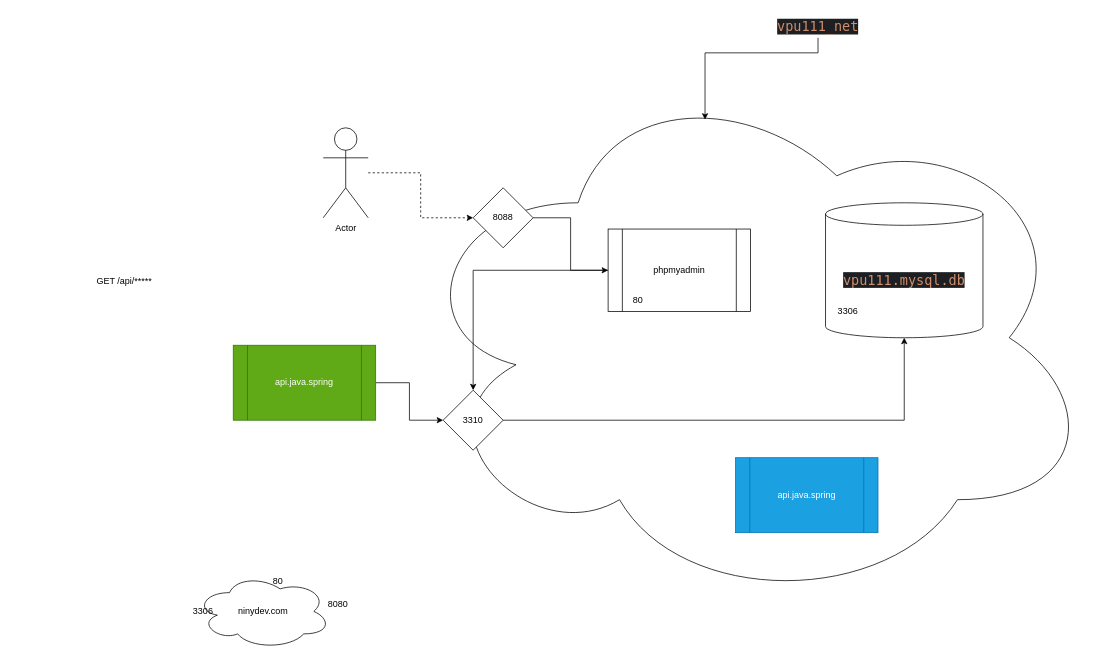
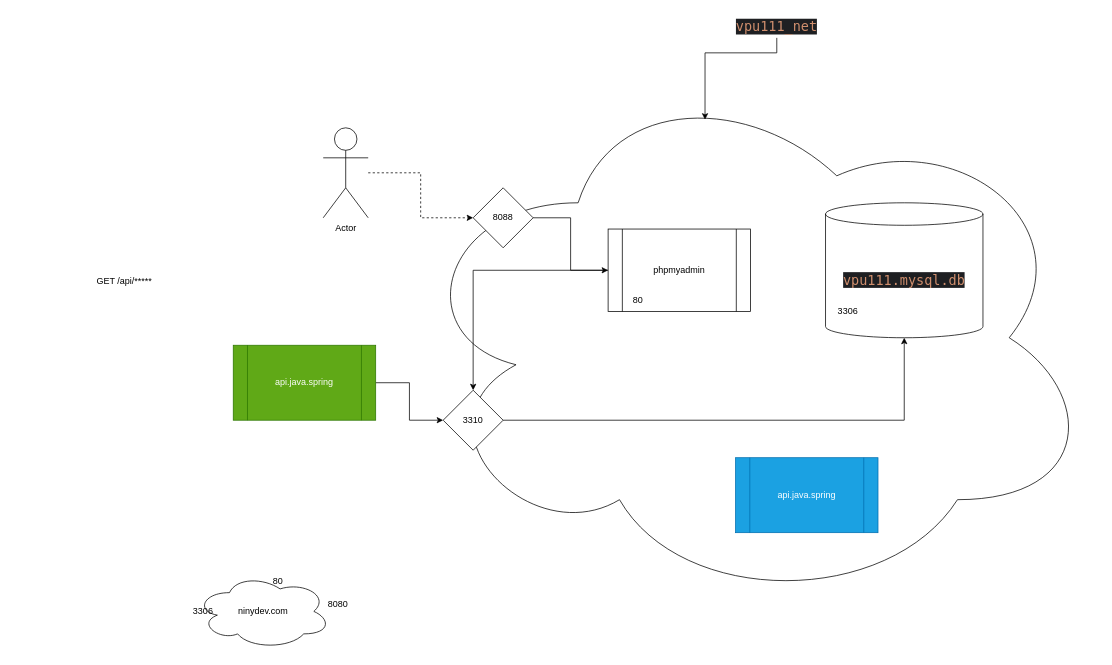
(818, 27) -> (777, 27)
